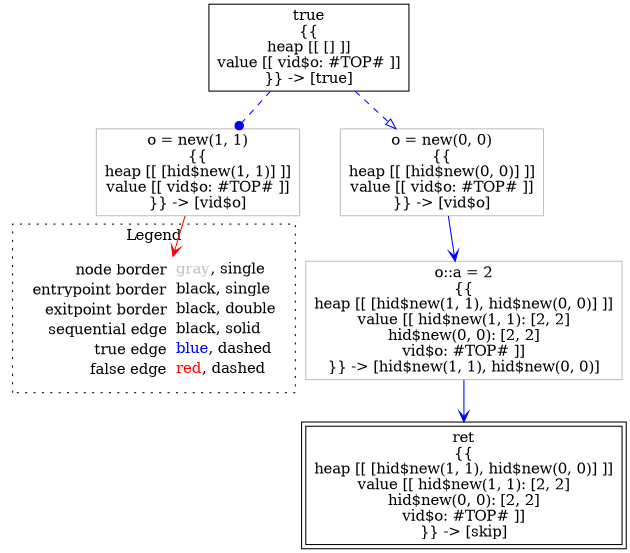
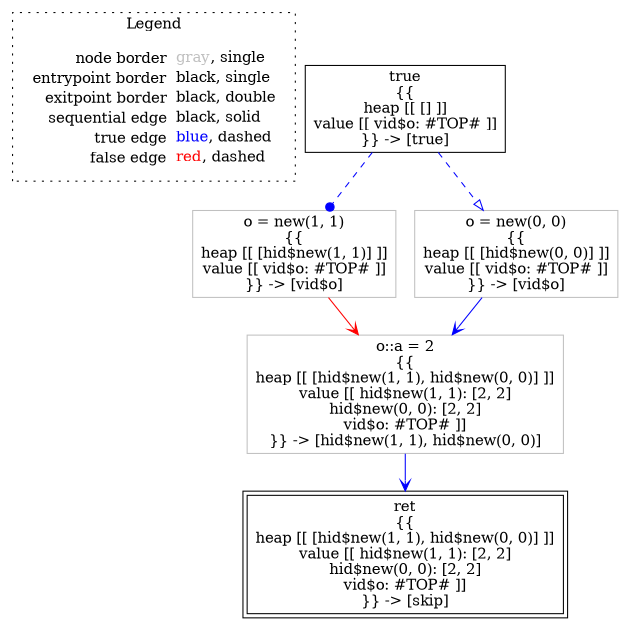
(181, 231) -> (340, 312)
